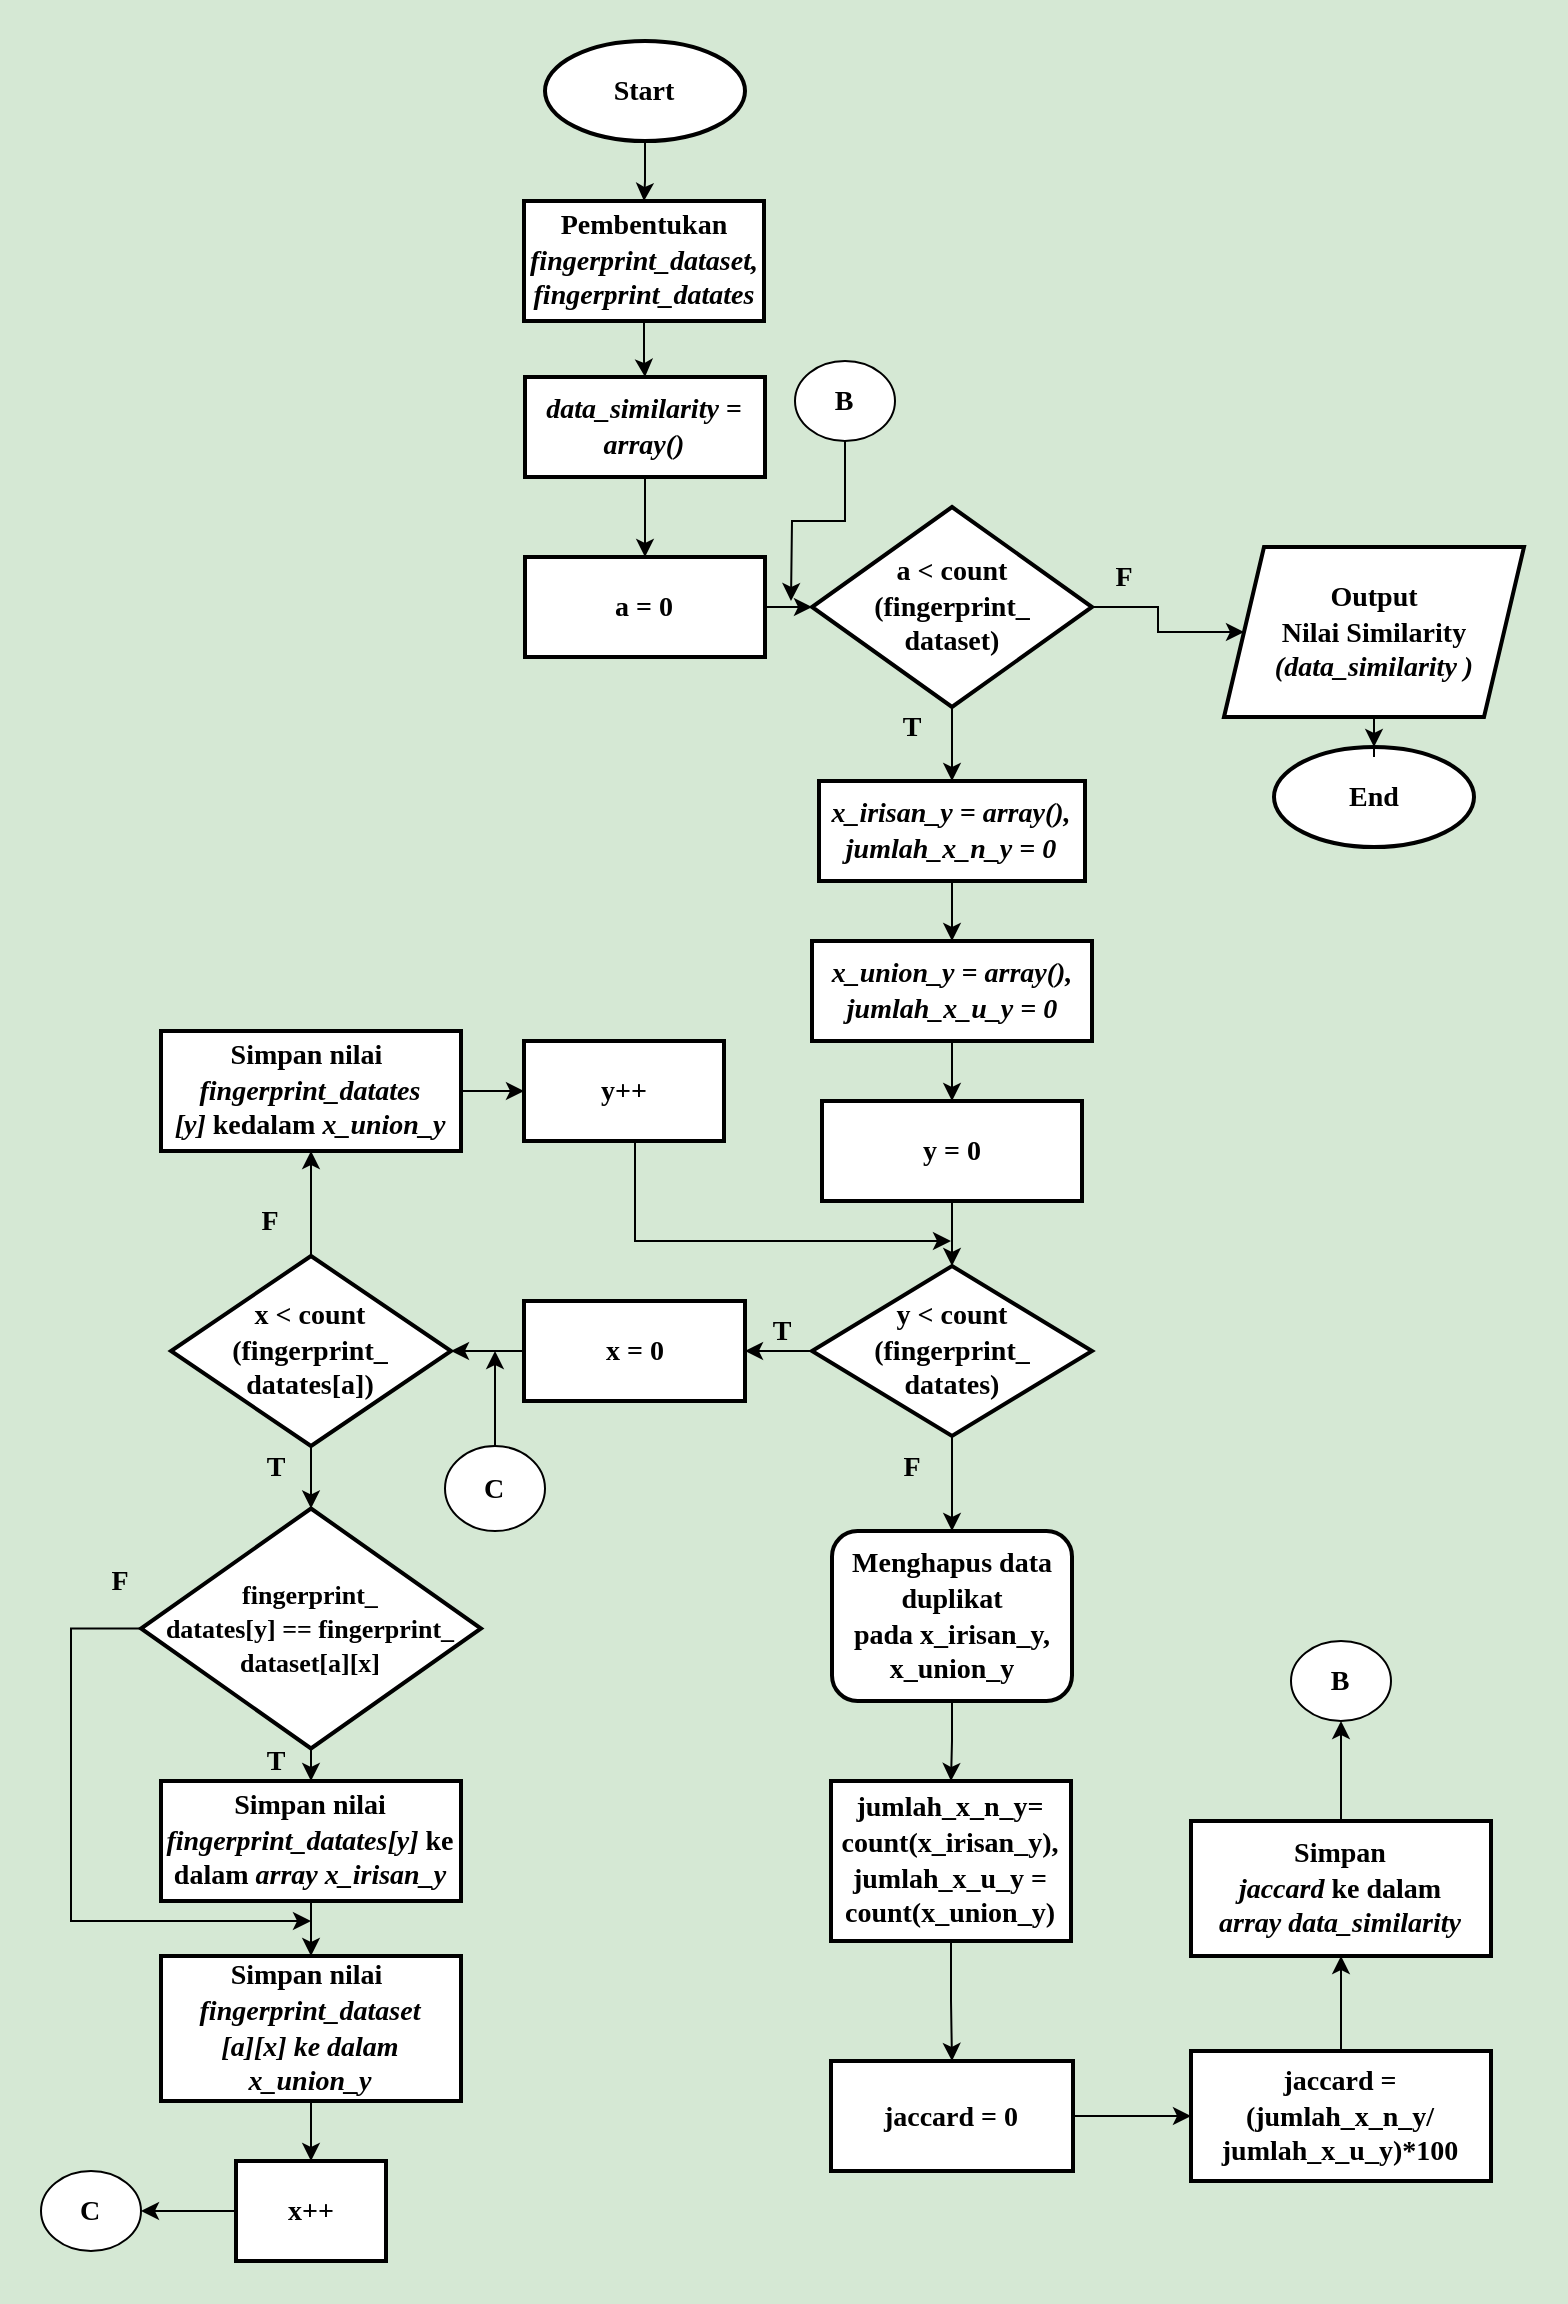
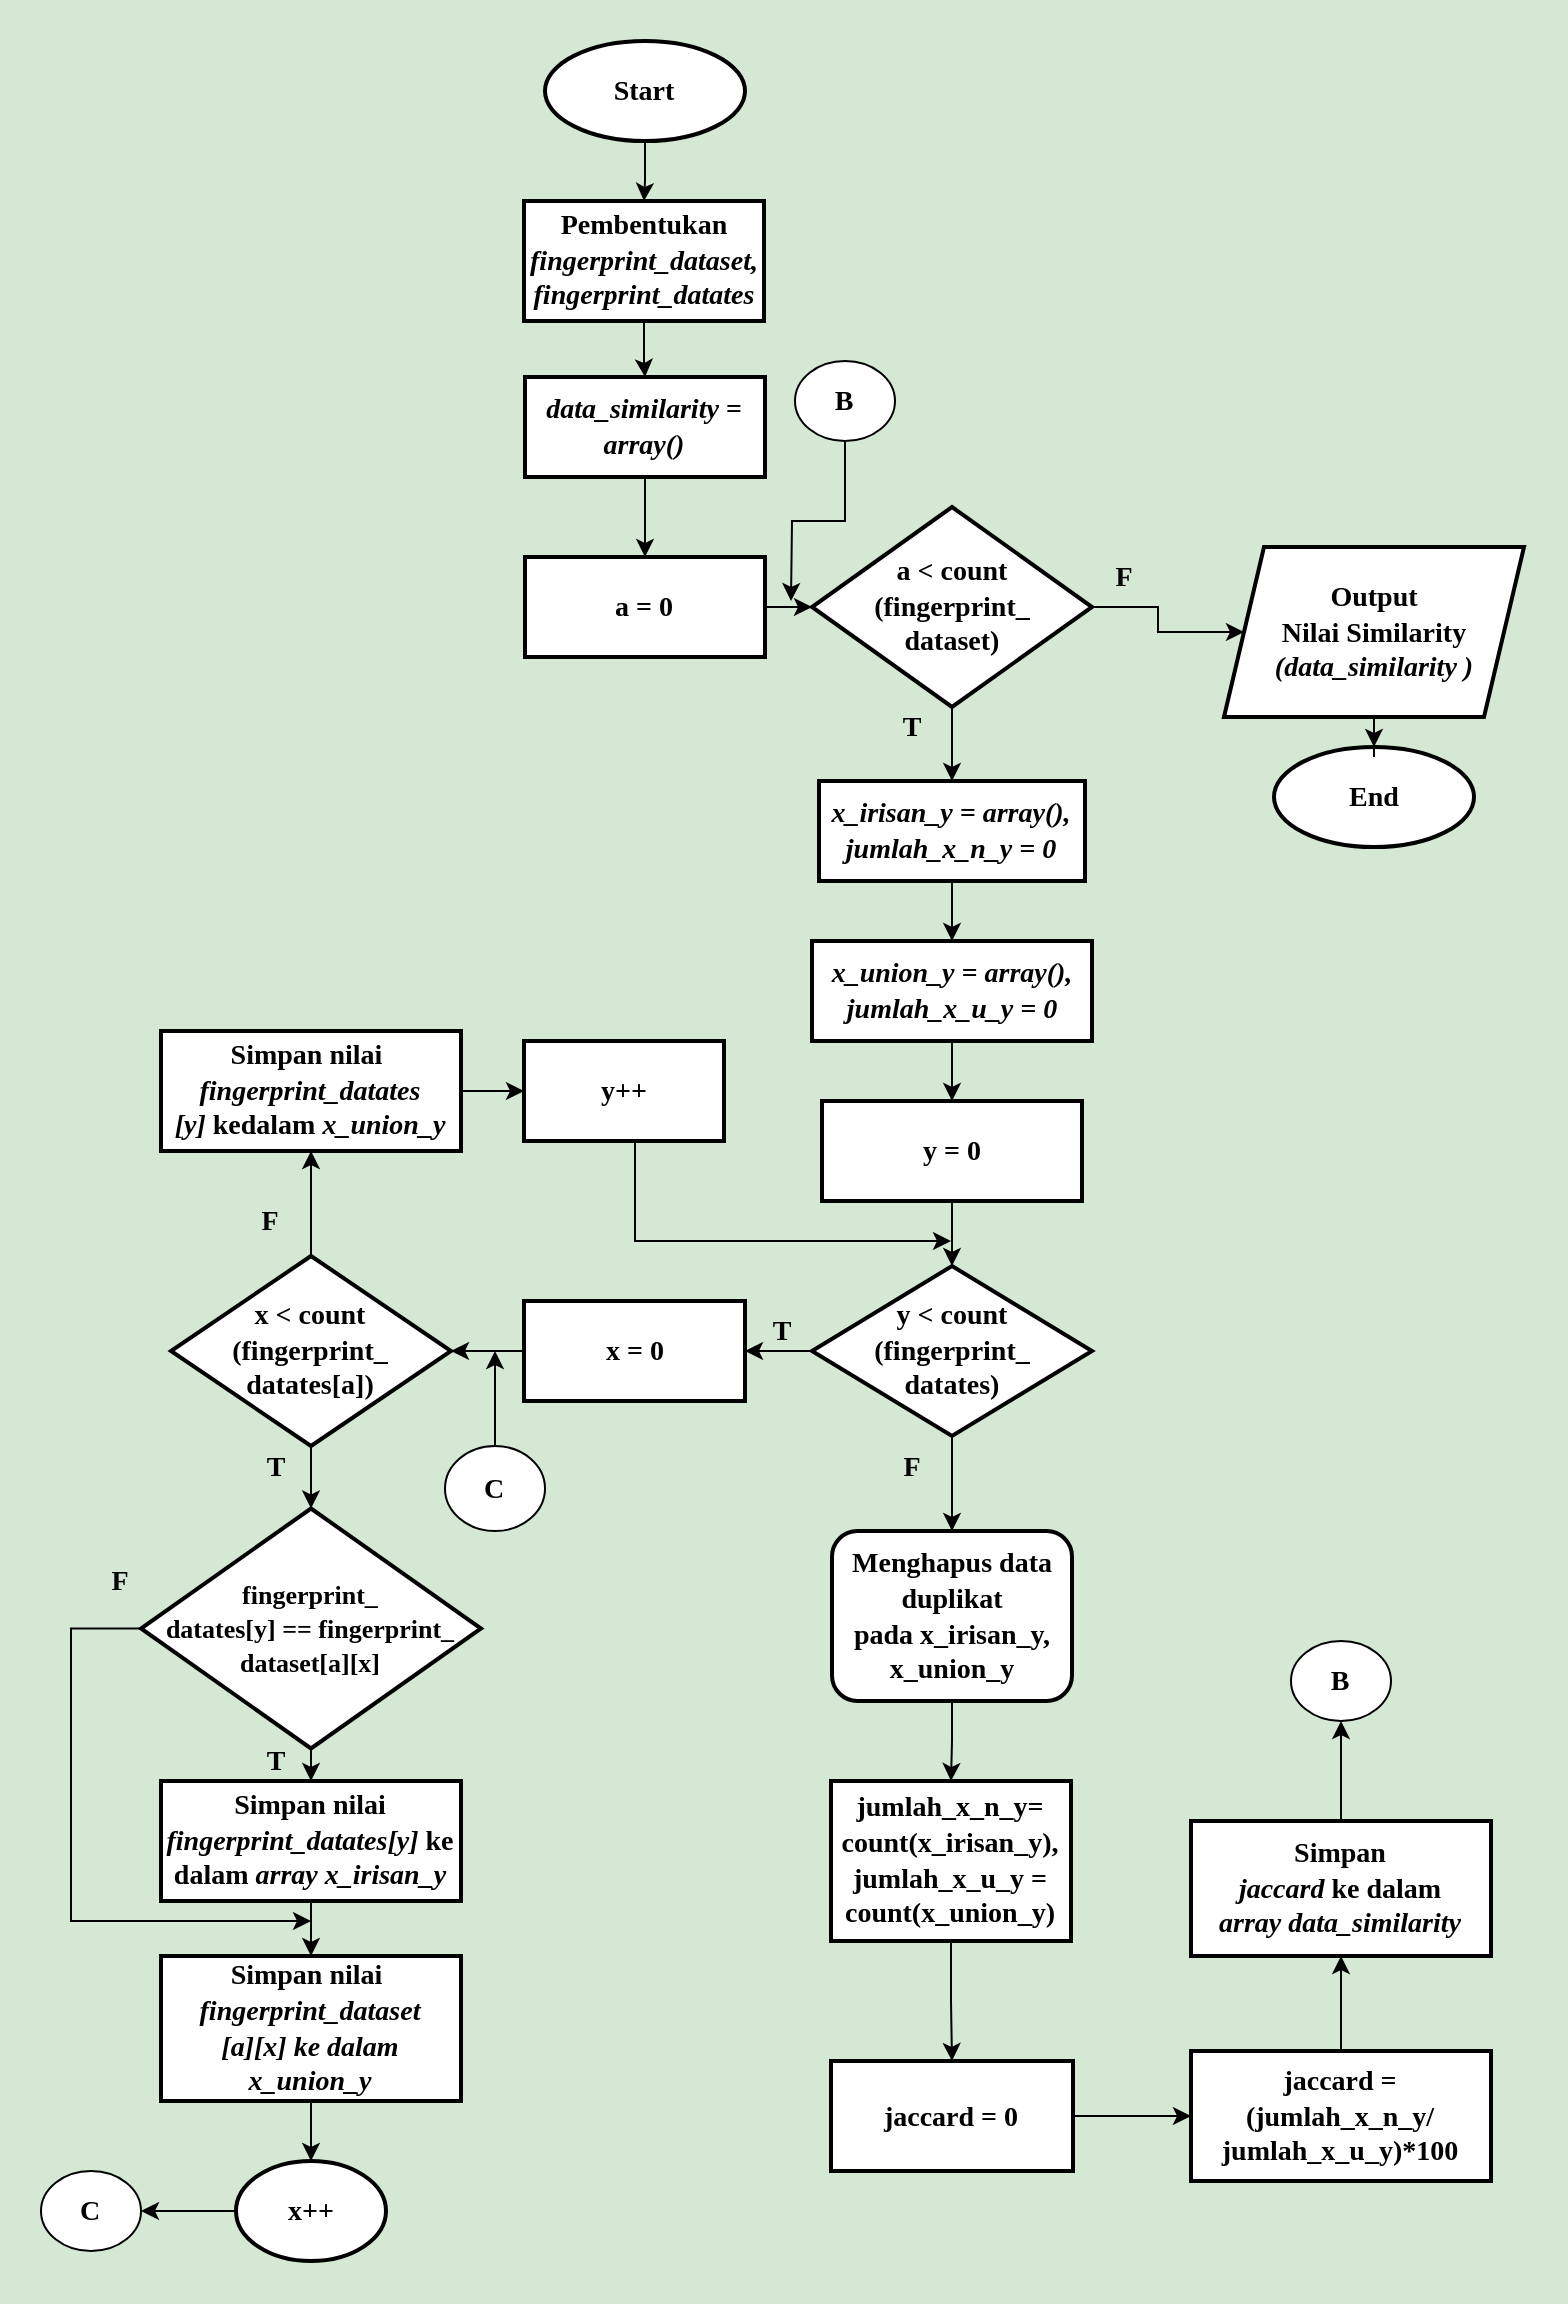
(311, 2211) -> (311, 2211)
